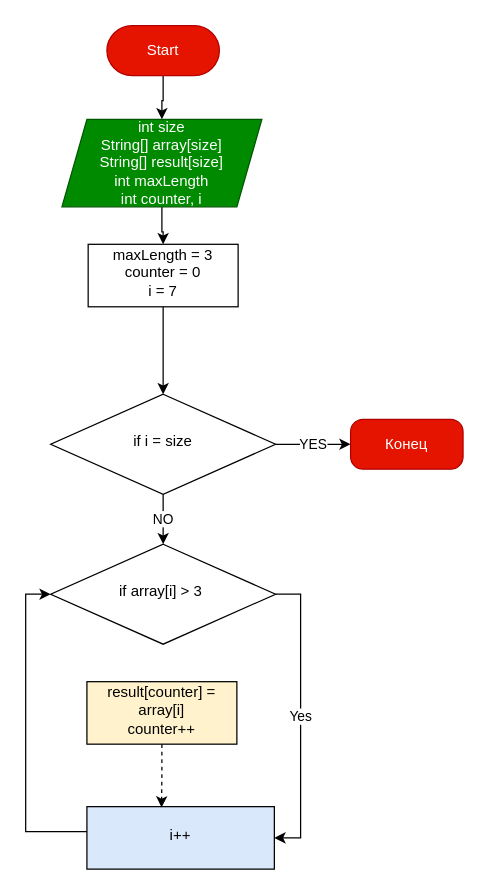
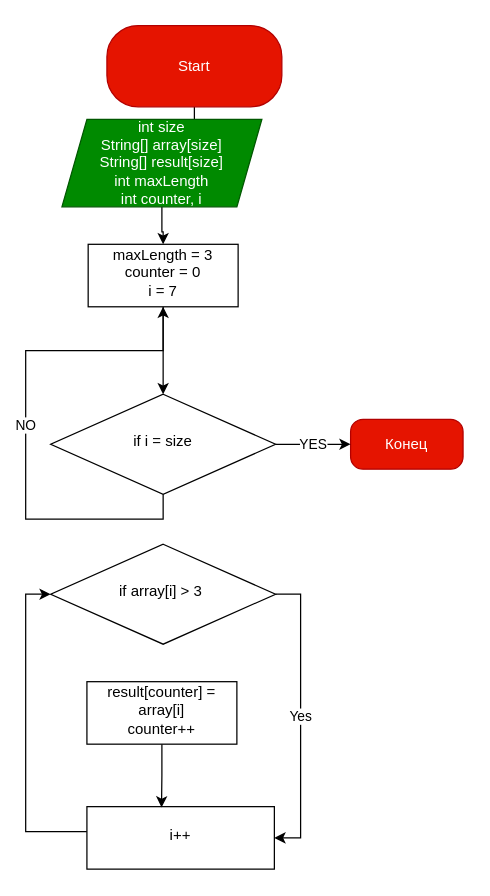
(163, 51) -> (194, 66)
(163, 522) -> (26, 441)
(162, 713) -> (162, 713)
(162, 772) -> (162, 772)
(181, 838) -> (181, 838)
